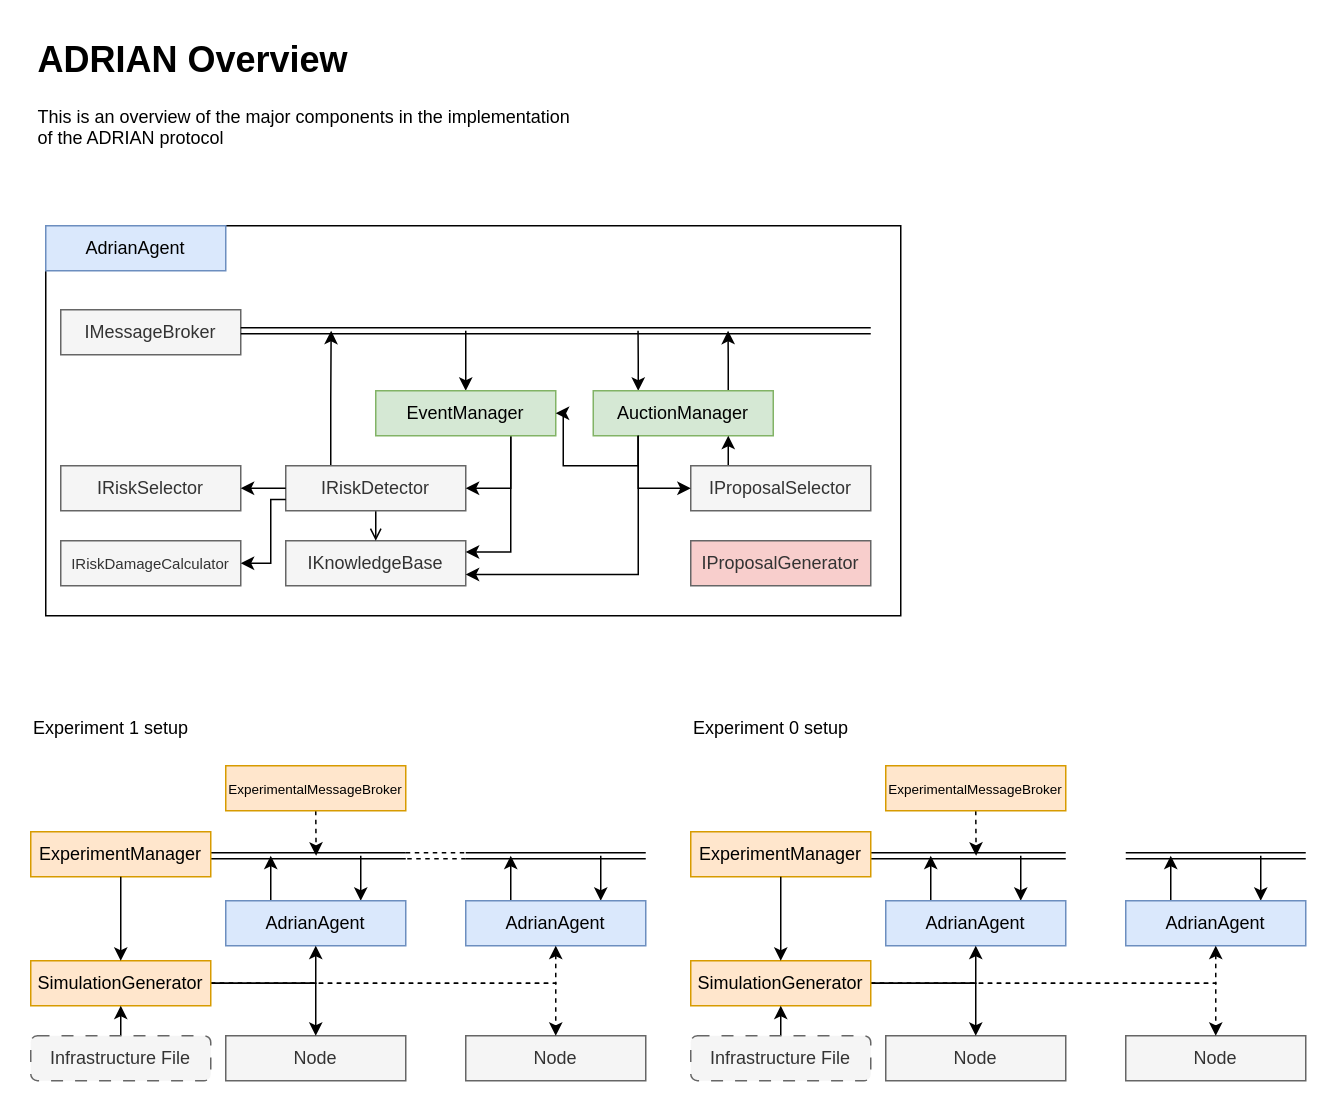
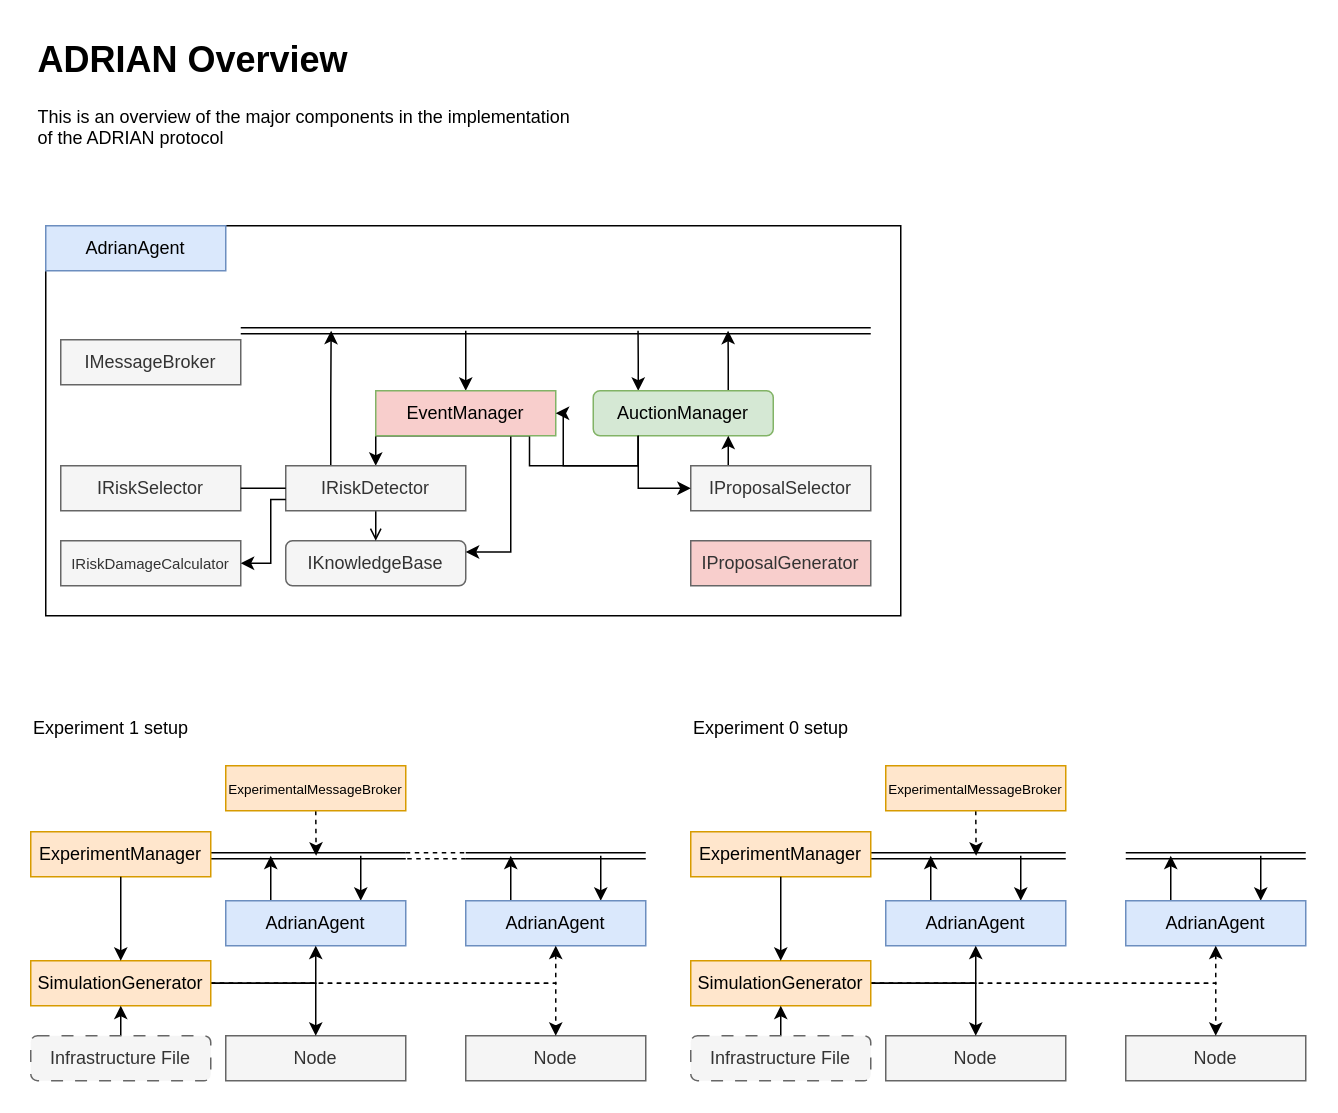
(151, 332) -> (151, 362)
(466, 413) -> (466, 413)
(683, 413) -> (683, 413)
(252, 488) -> (247, 488)
(492, 488) -> none
(376, 563) -> (376, 563)
(599, 575) -> (530, 466)
